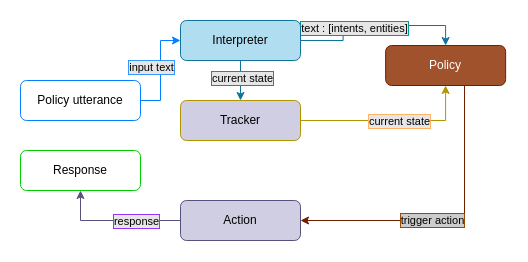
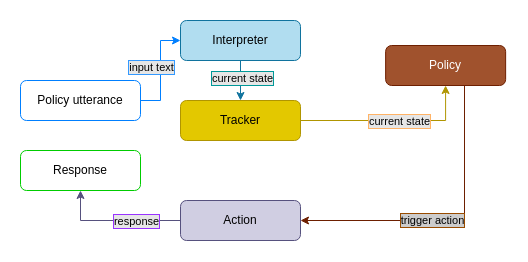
(372, 26) -> none
(241, 121) -> (241, 121)
